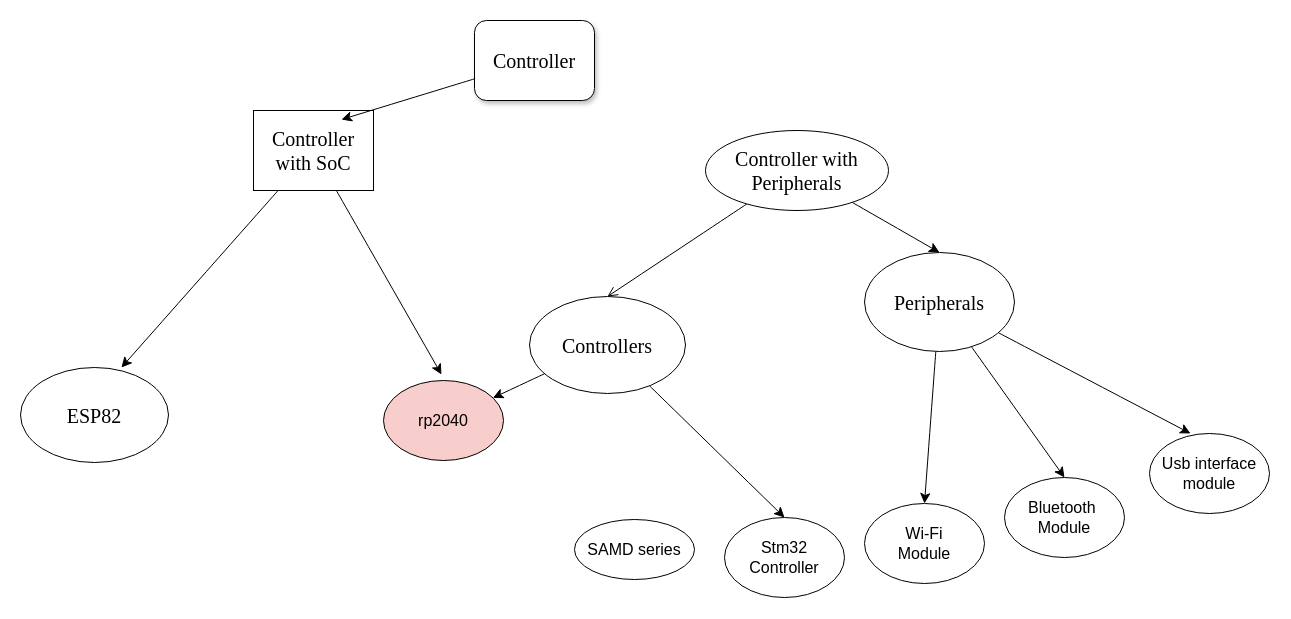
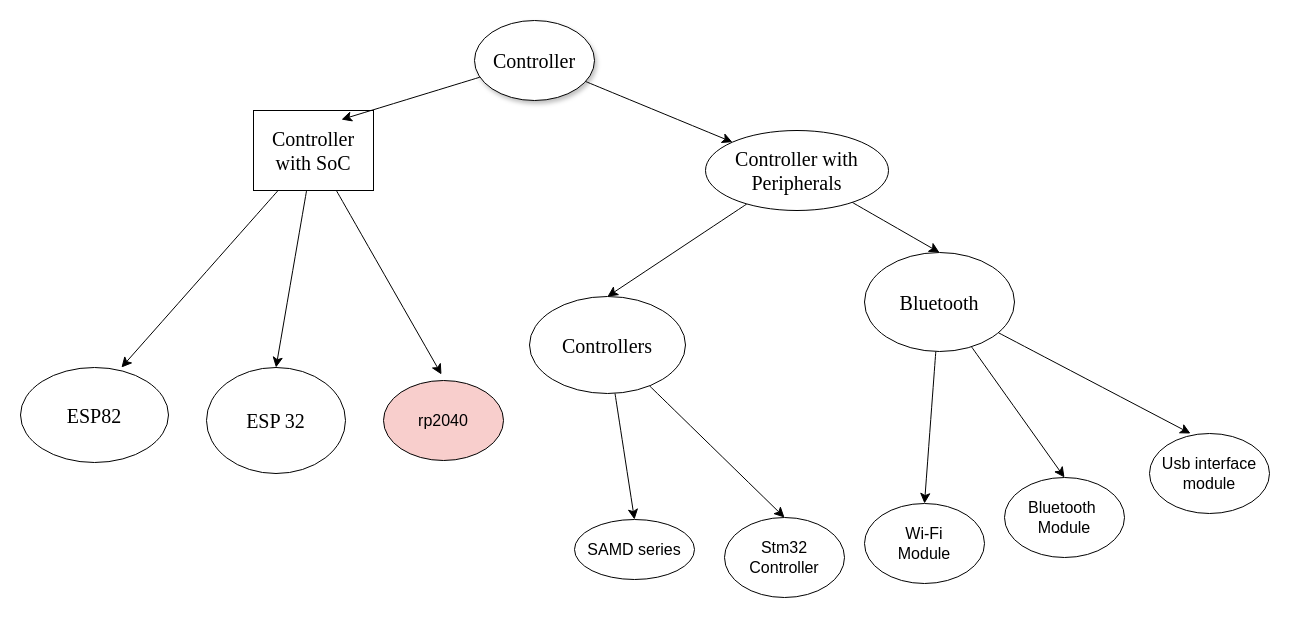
(535, 61) -> (535, 61)
none -> (656, 111)
none -> (292, 275)
(614, 292) -> (616, 291)
(940, 303) -> (940, 303)
(522, 384) -> (624, 453)
none -> (276, 421)
